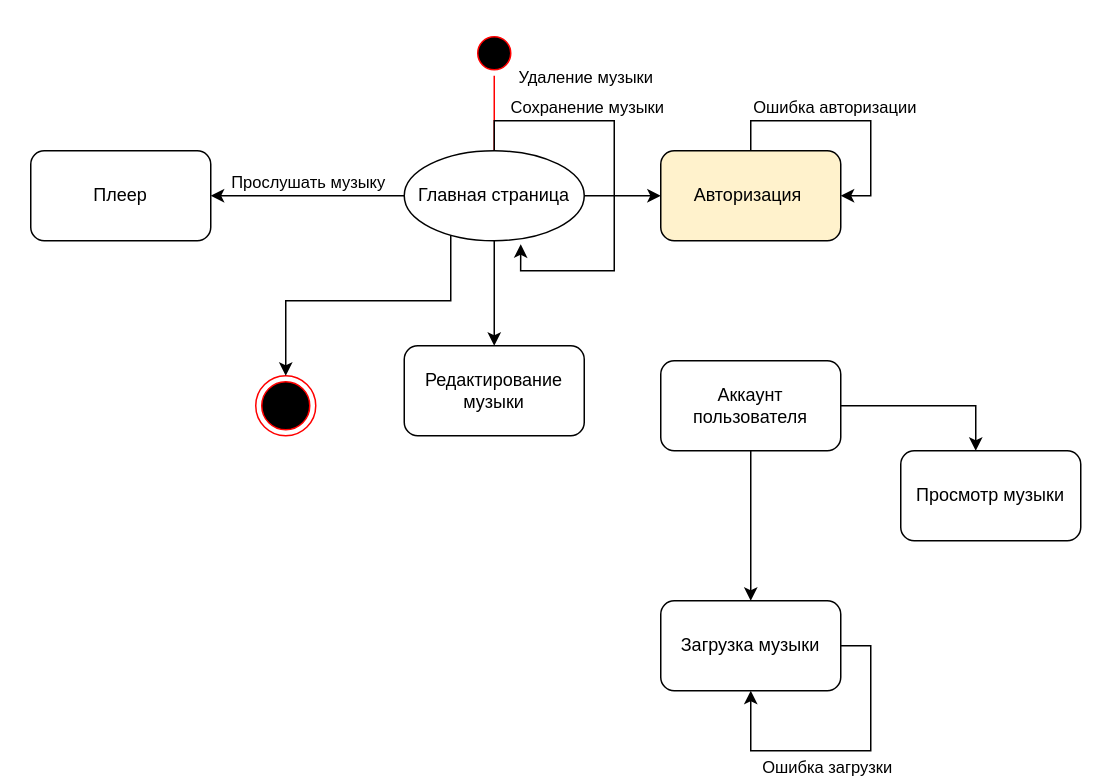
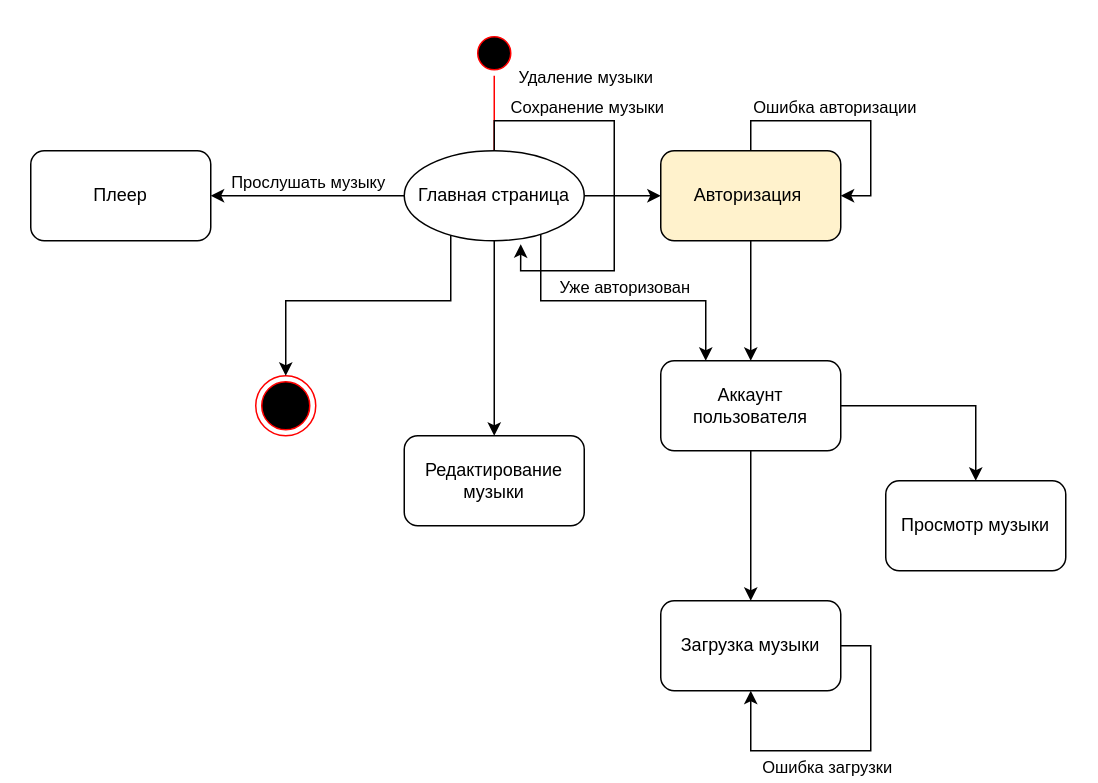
none -> (751, 296)
none -> (615, 301)
(494, 391) -> (494, 481)
(991, 496) -> (976, 526)
